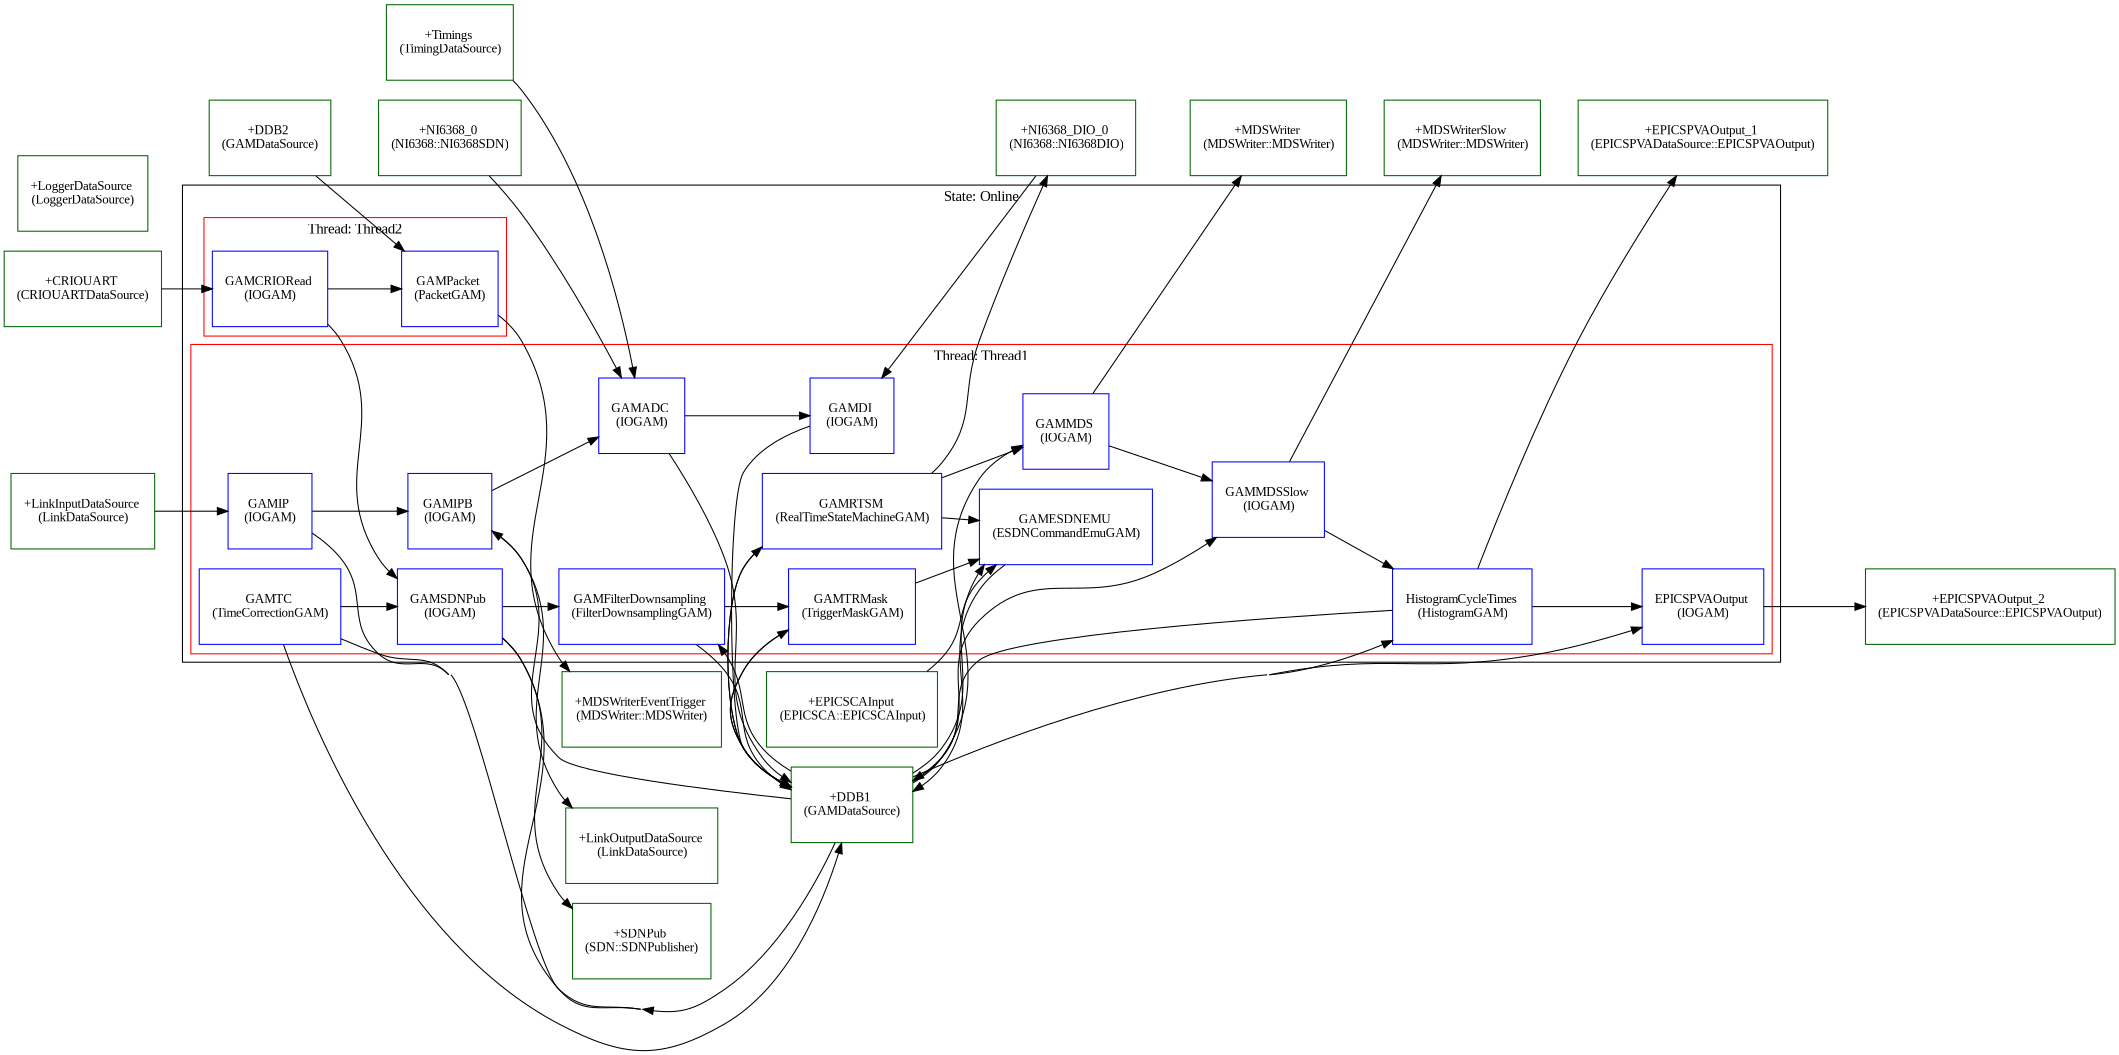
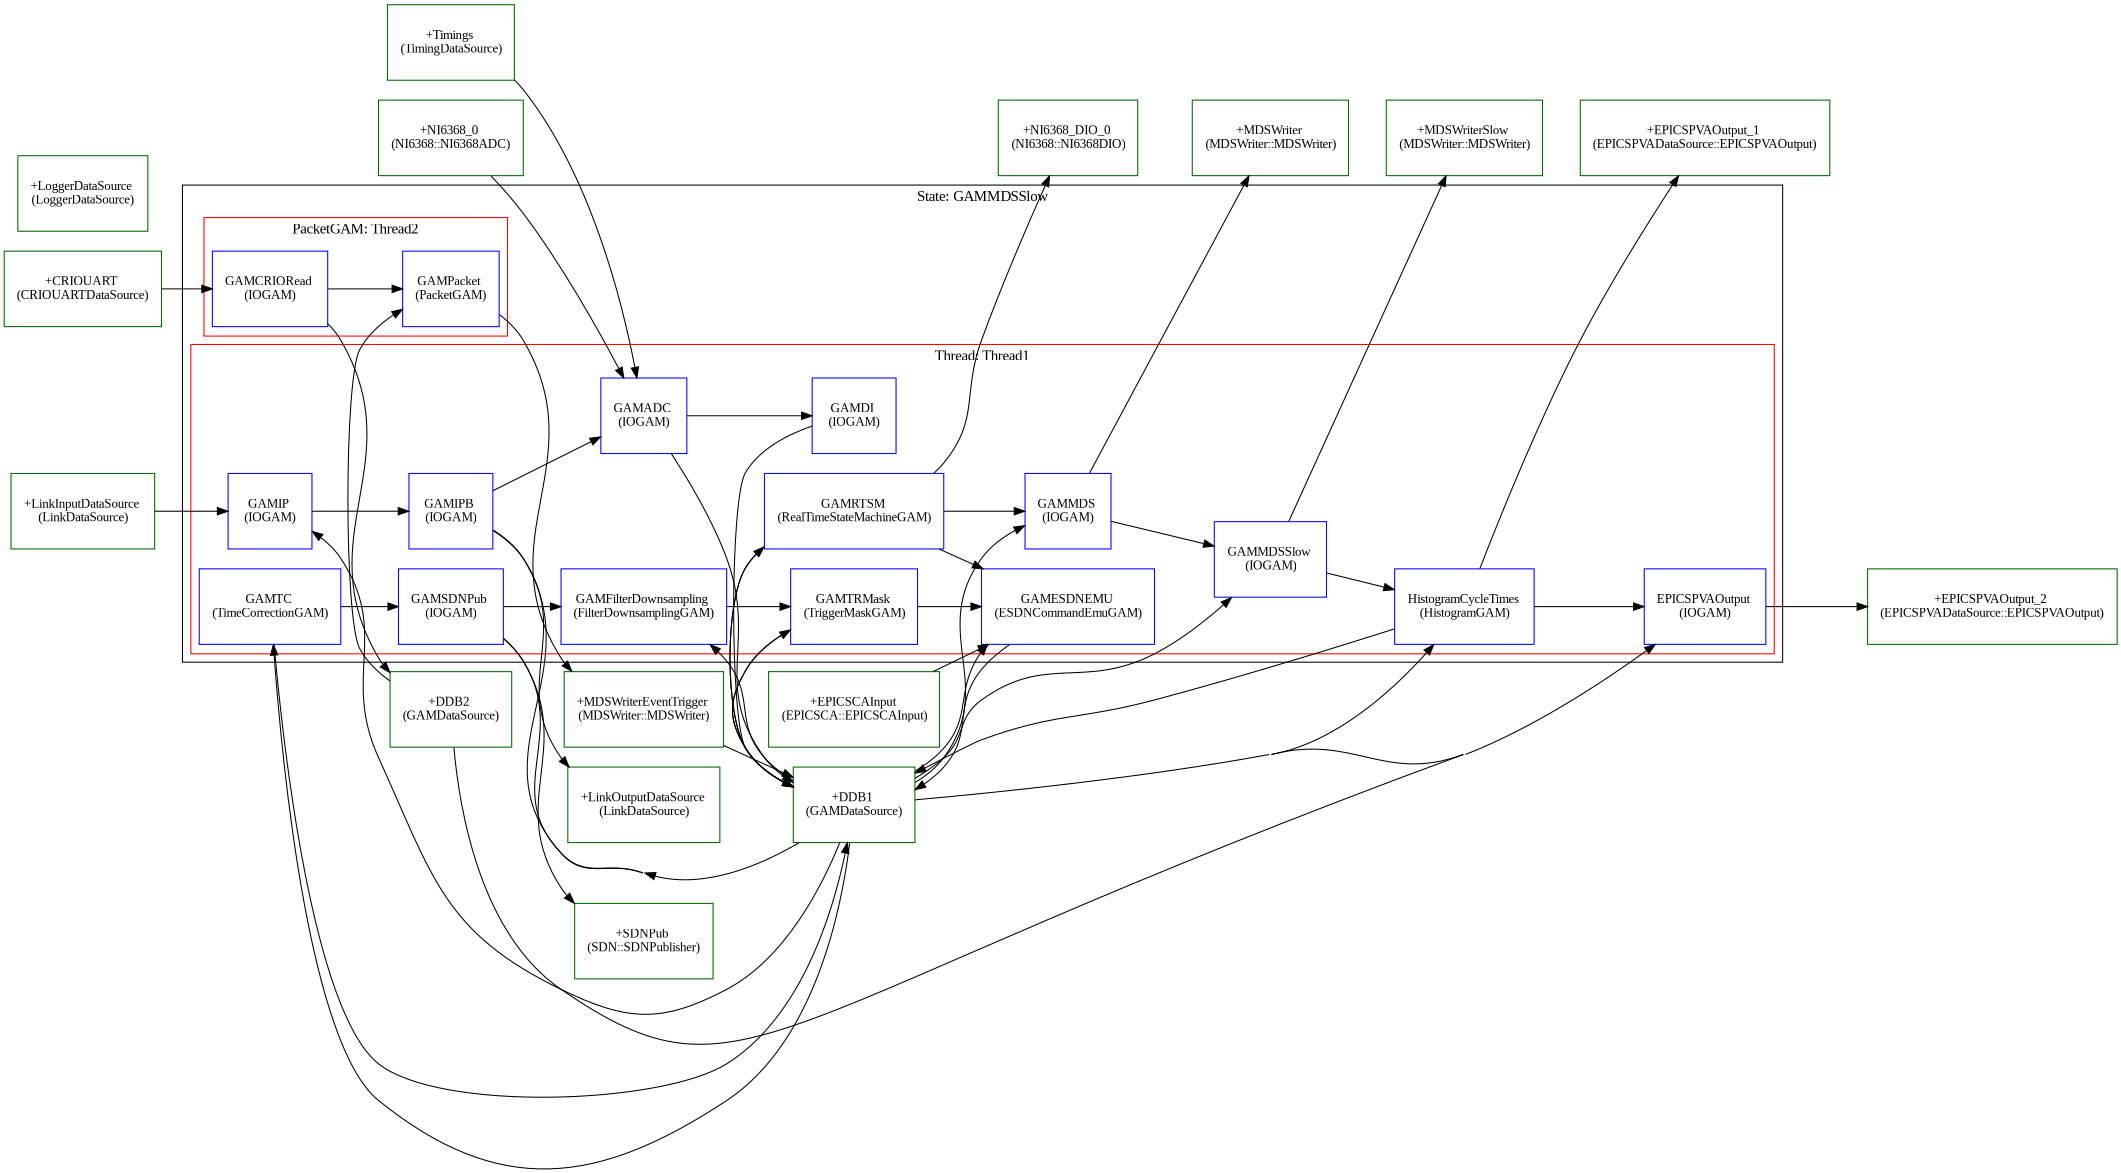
(450, 144) -> (451, 144)
(982, 197) -> (983, 197)
(355, 230) -> (356, 230)
(962, 273) -> none
(359, 448) -> (360, 493)
(742, 713) -> (742, 754)
none -> (888, 988)
